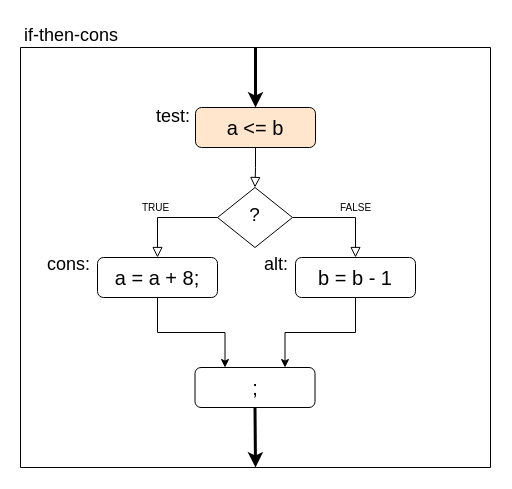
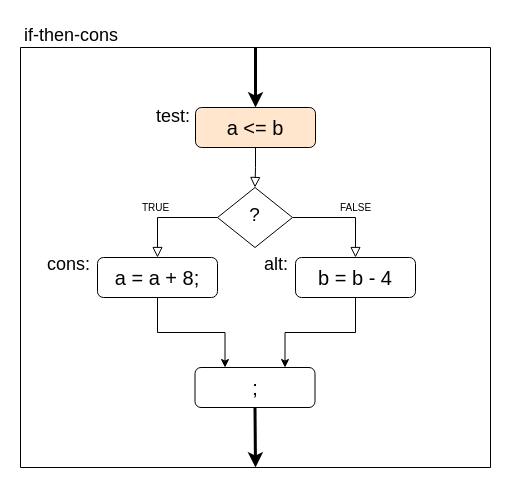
(356, 278) -> (356, 278)
